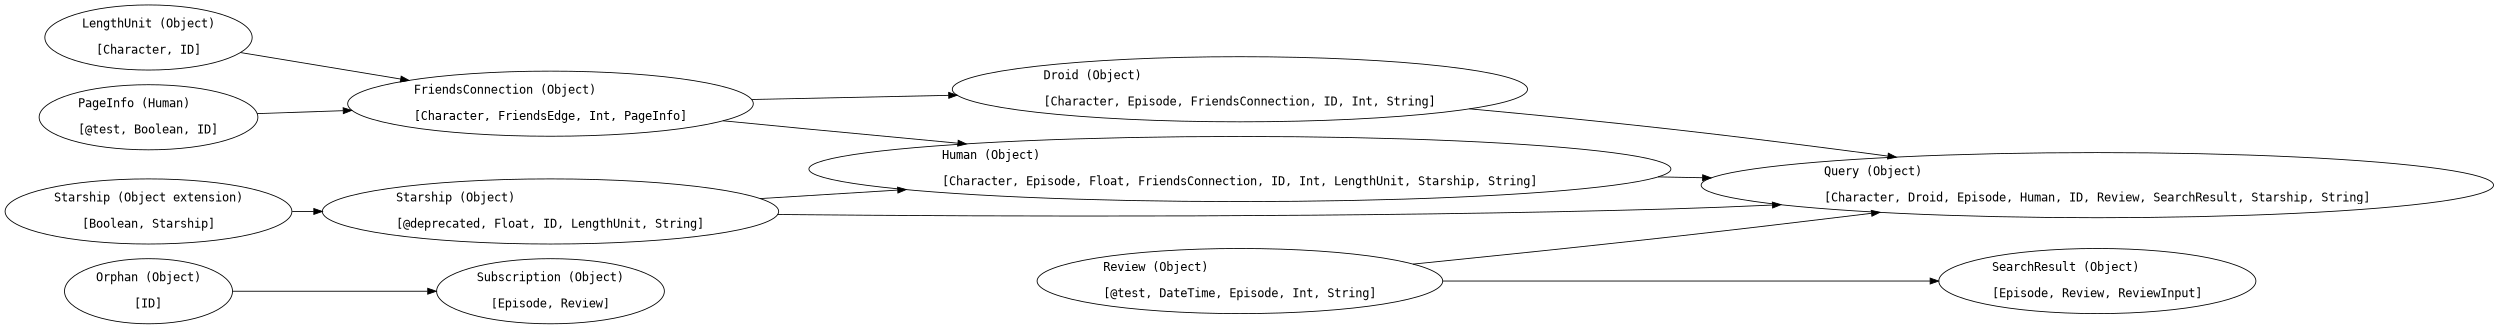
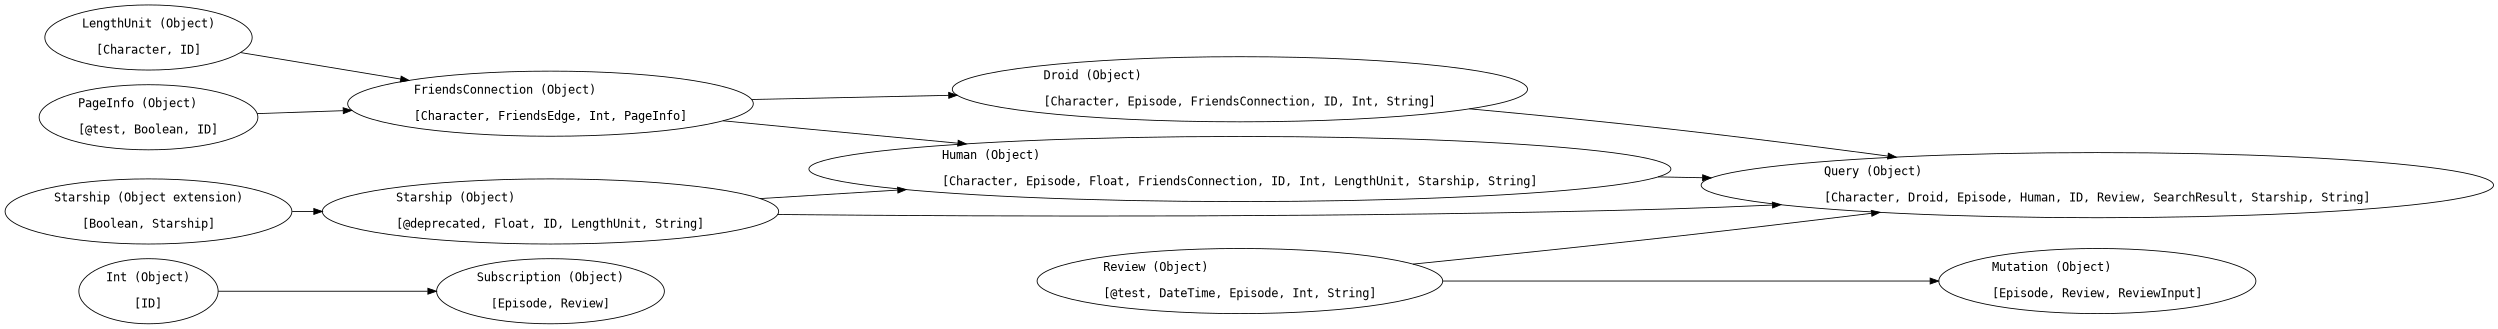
(149, 117) -> (149, 117)
(2097, 281) -> (2097, 281)
(149, 291) -> (149, 291)
